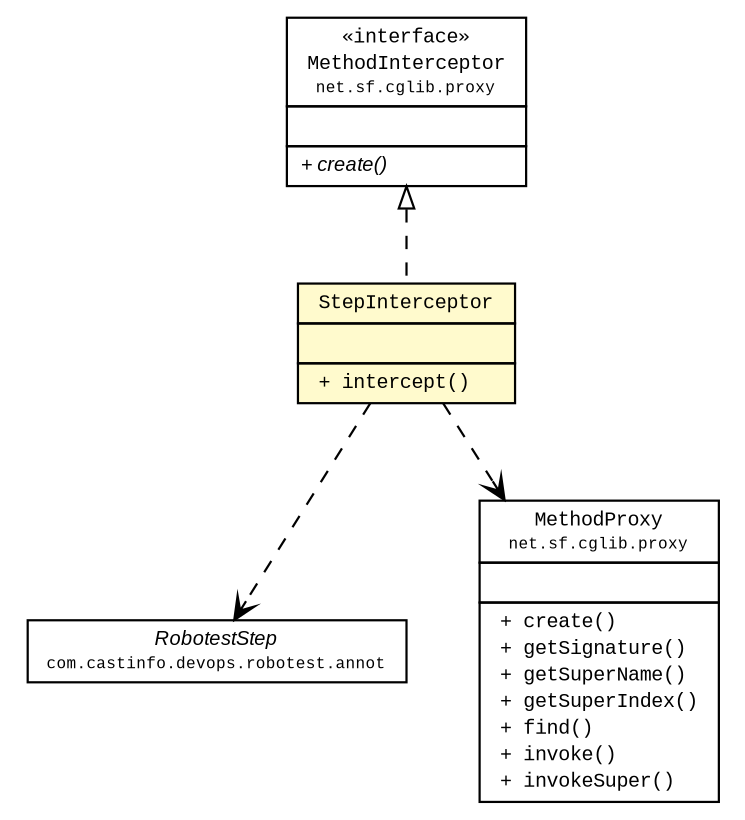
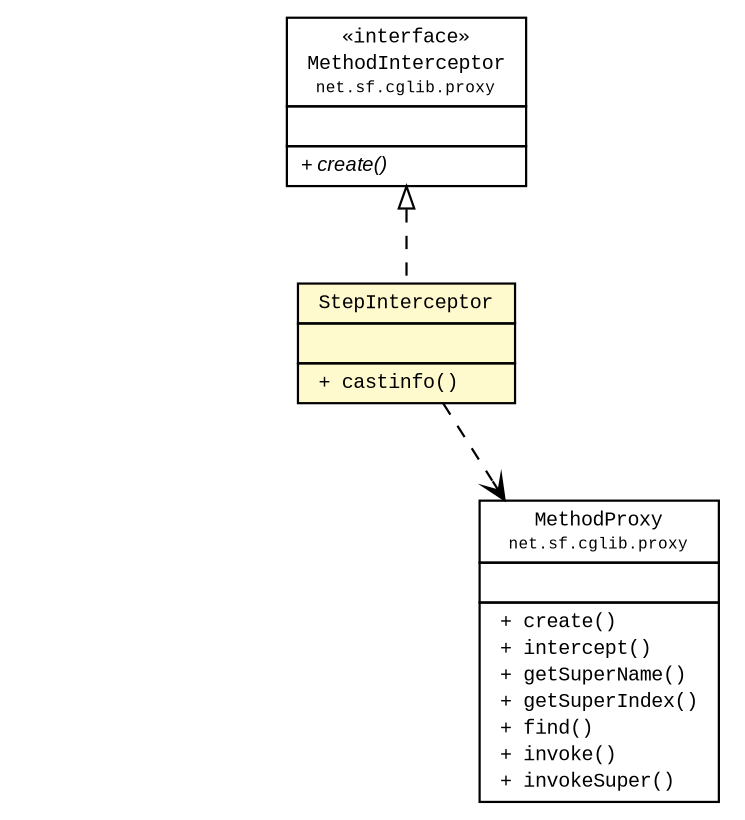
(394, 382) -> (389, 382)
(594, 648) -> (576, 648)
(216, 651) -> none
